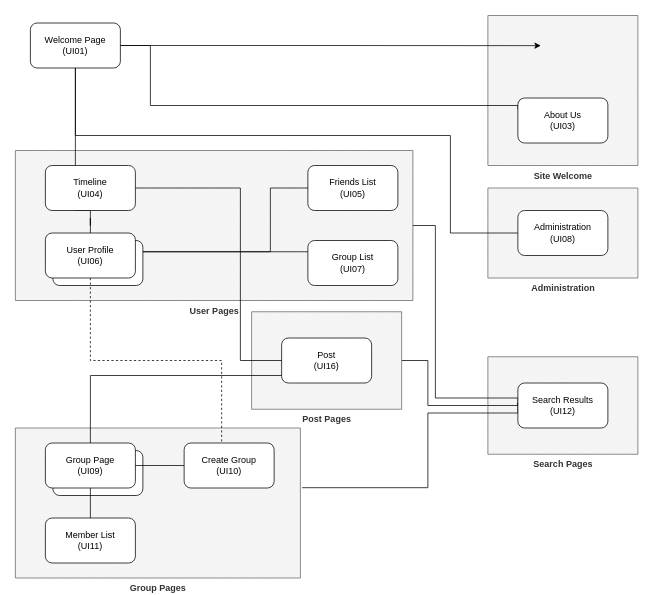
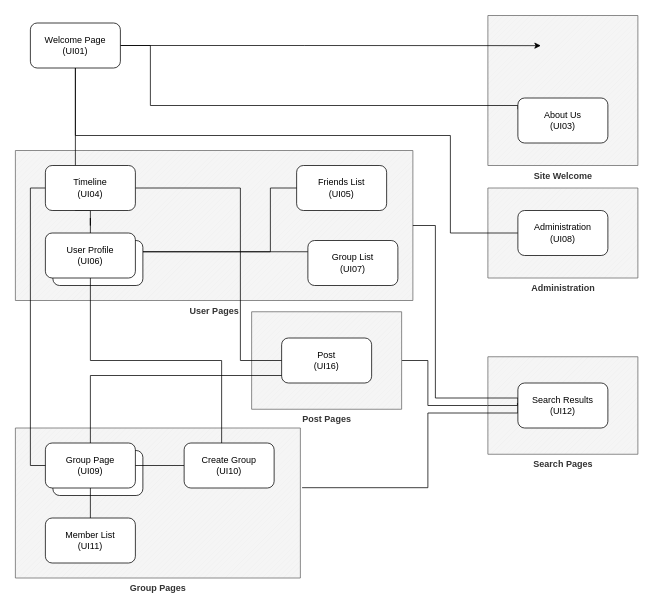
(353, 188) -> (342, 188)
(163, 360) -> (163, 360)
none -> (30, 363)
